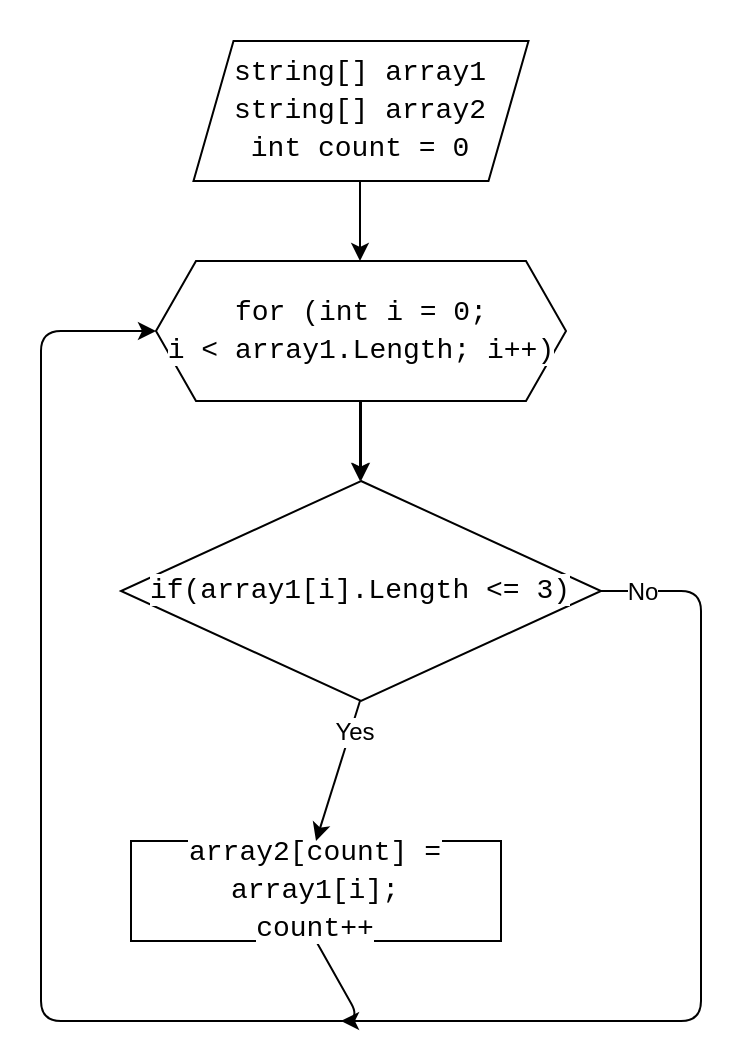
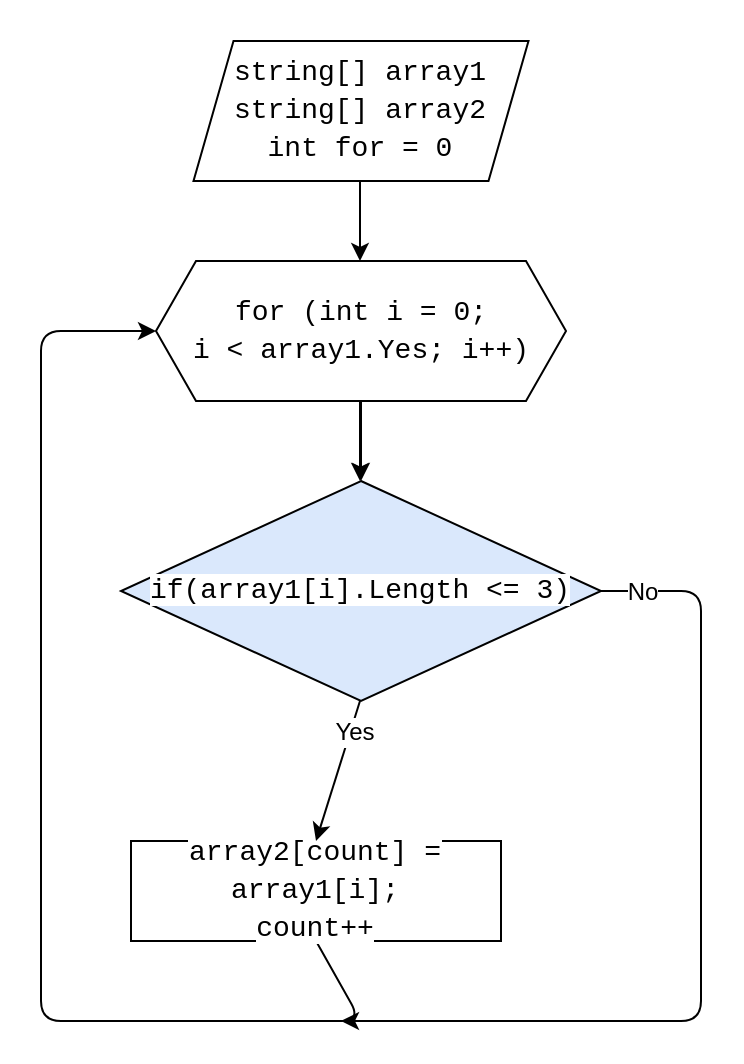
(361, 111) -> (361, 111)
(362, 331) -> (362, 331)
(361, 591) -> (361, 591)
